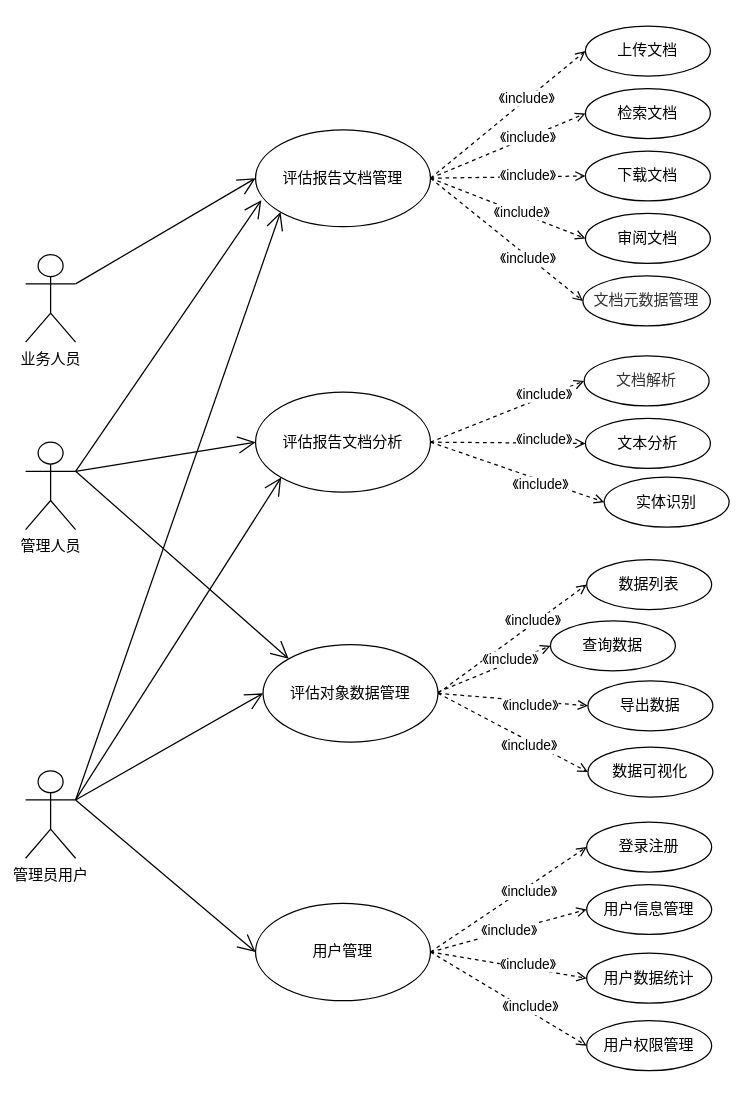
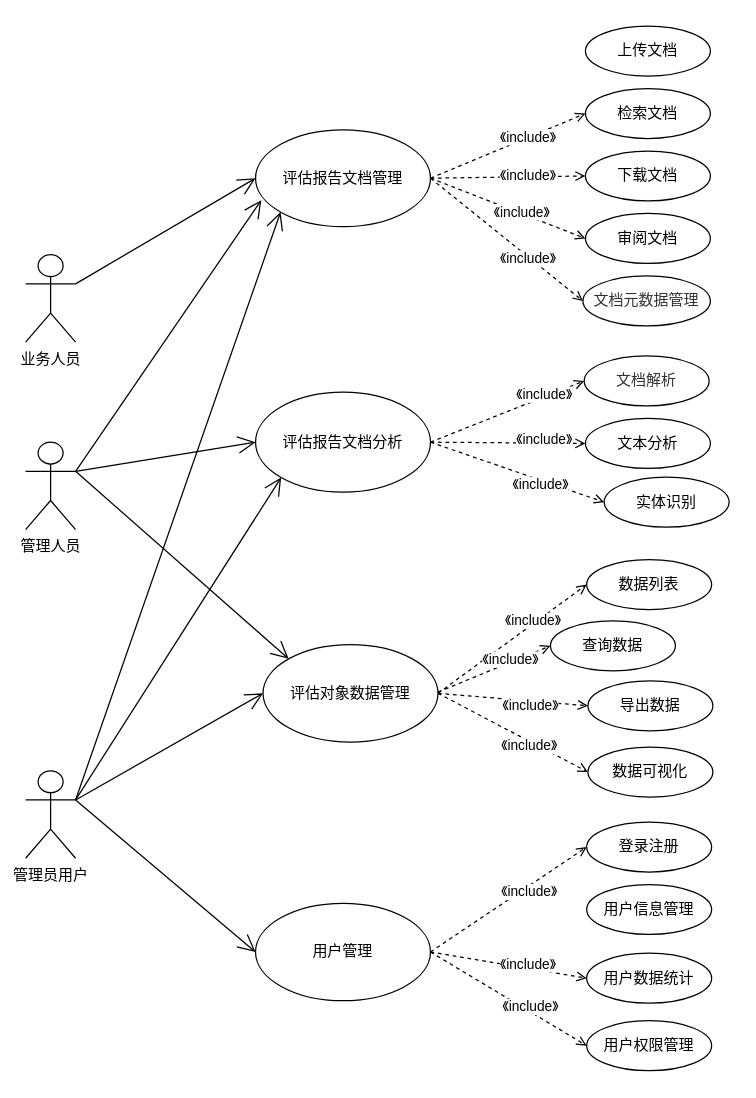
(511, 112) -> none
(536, 923) -> none
